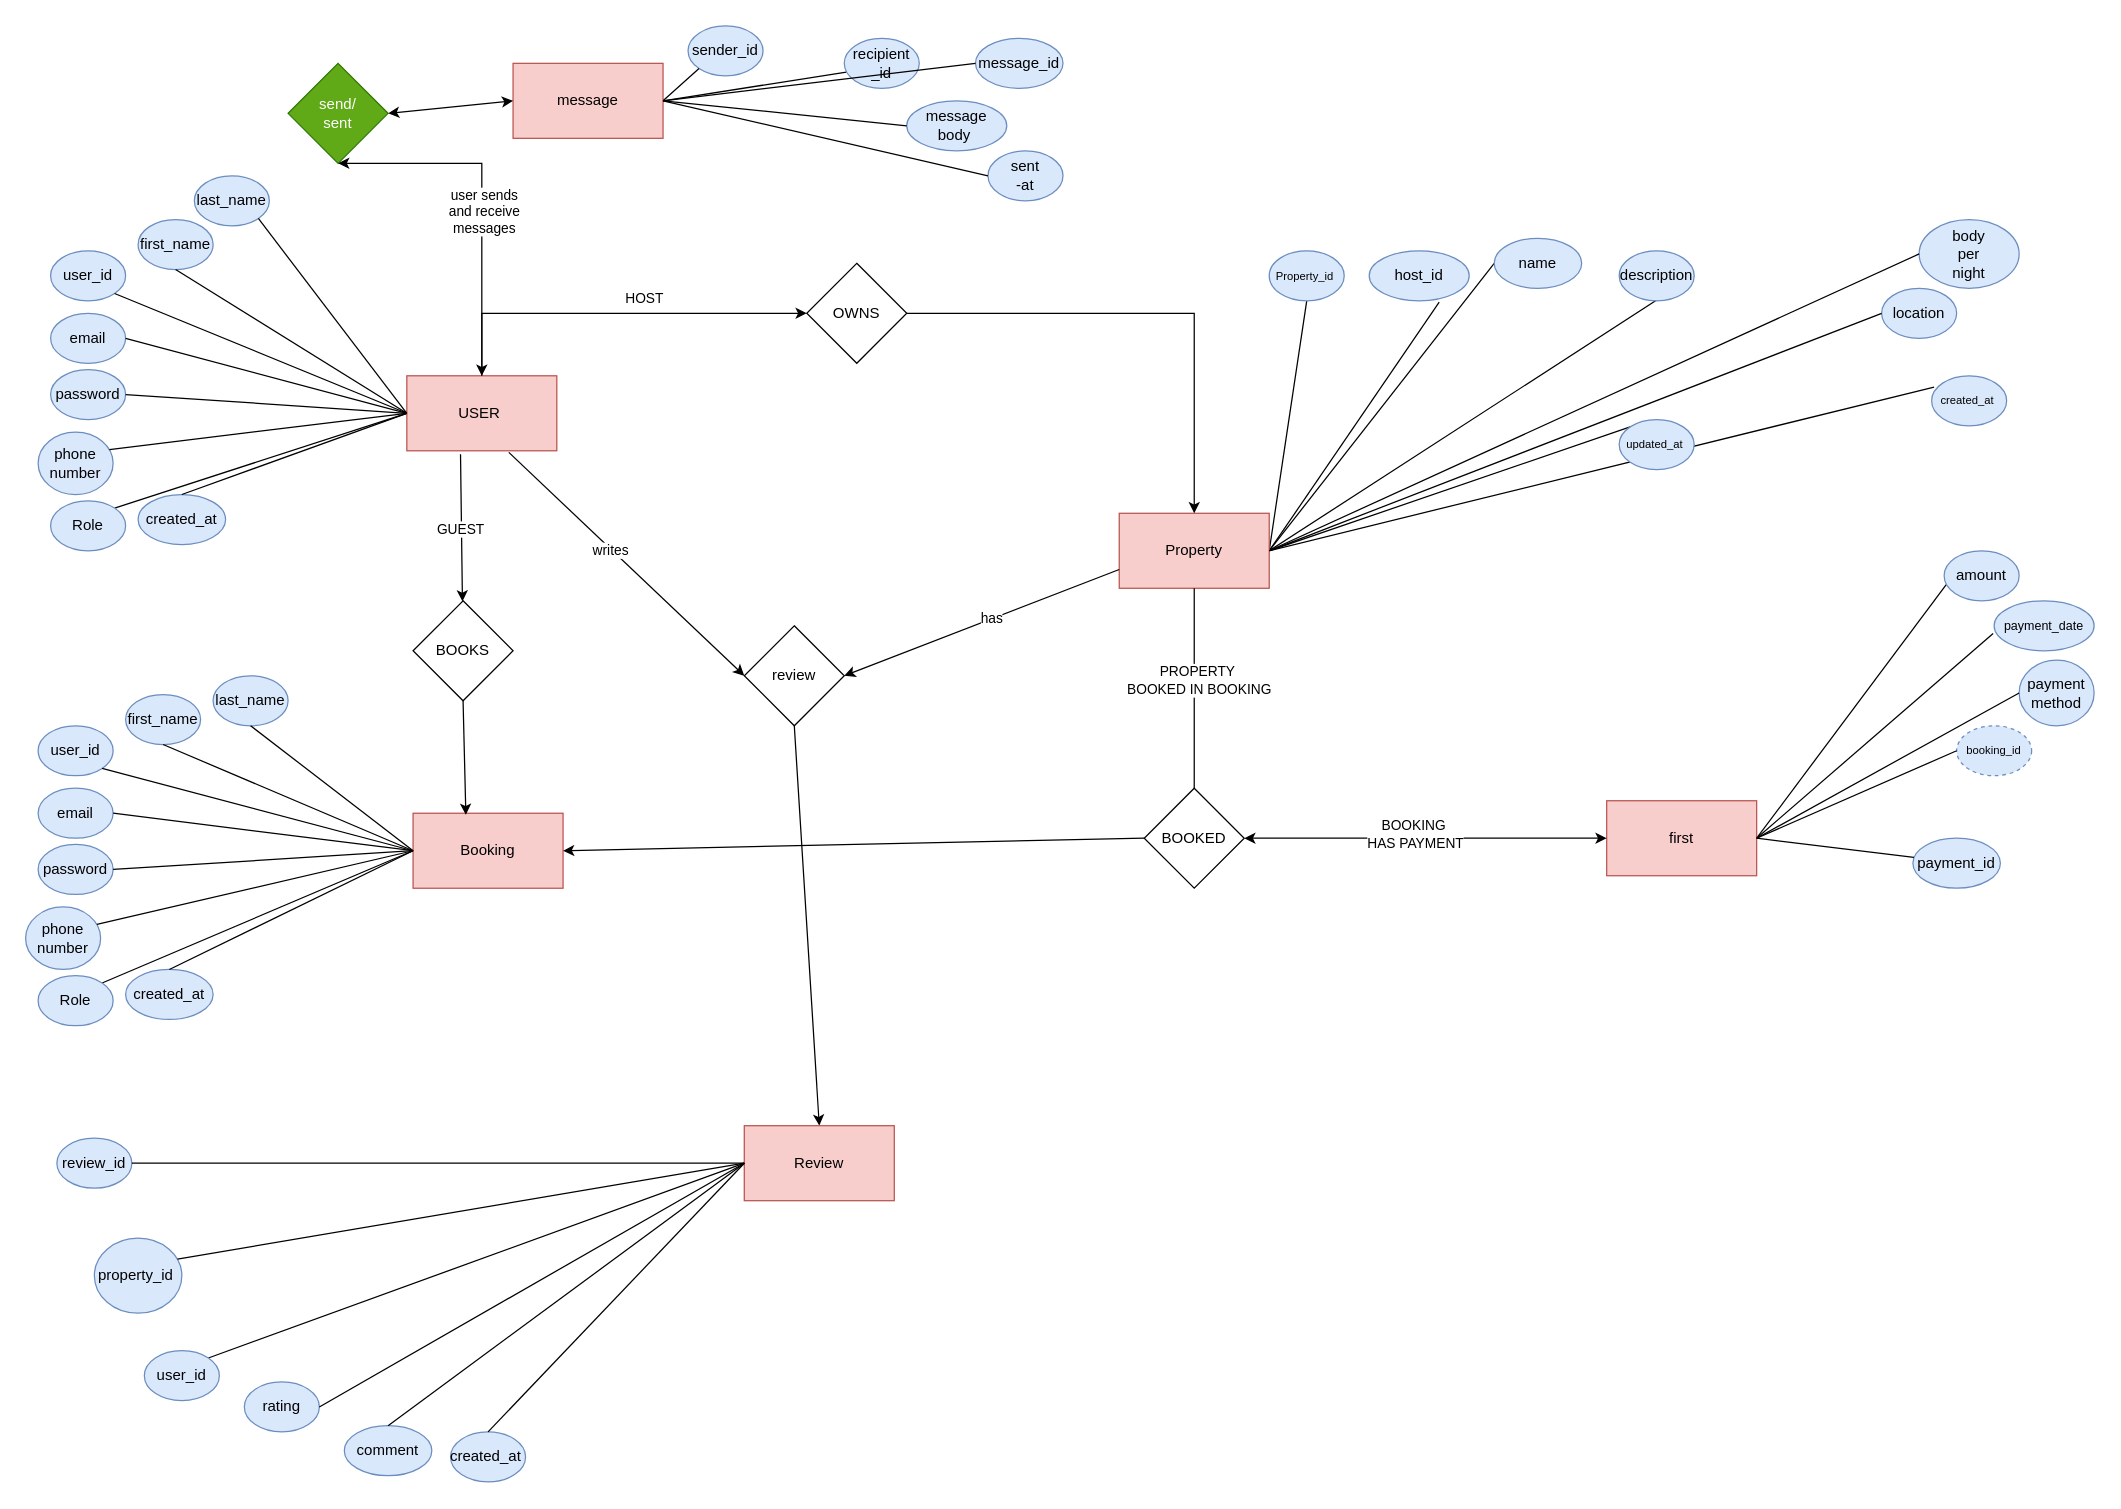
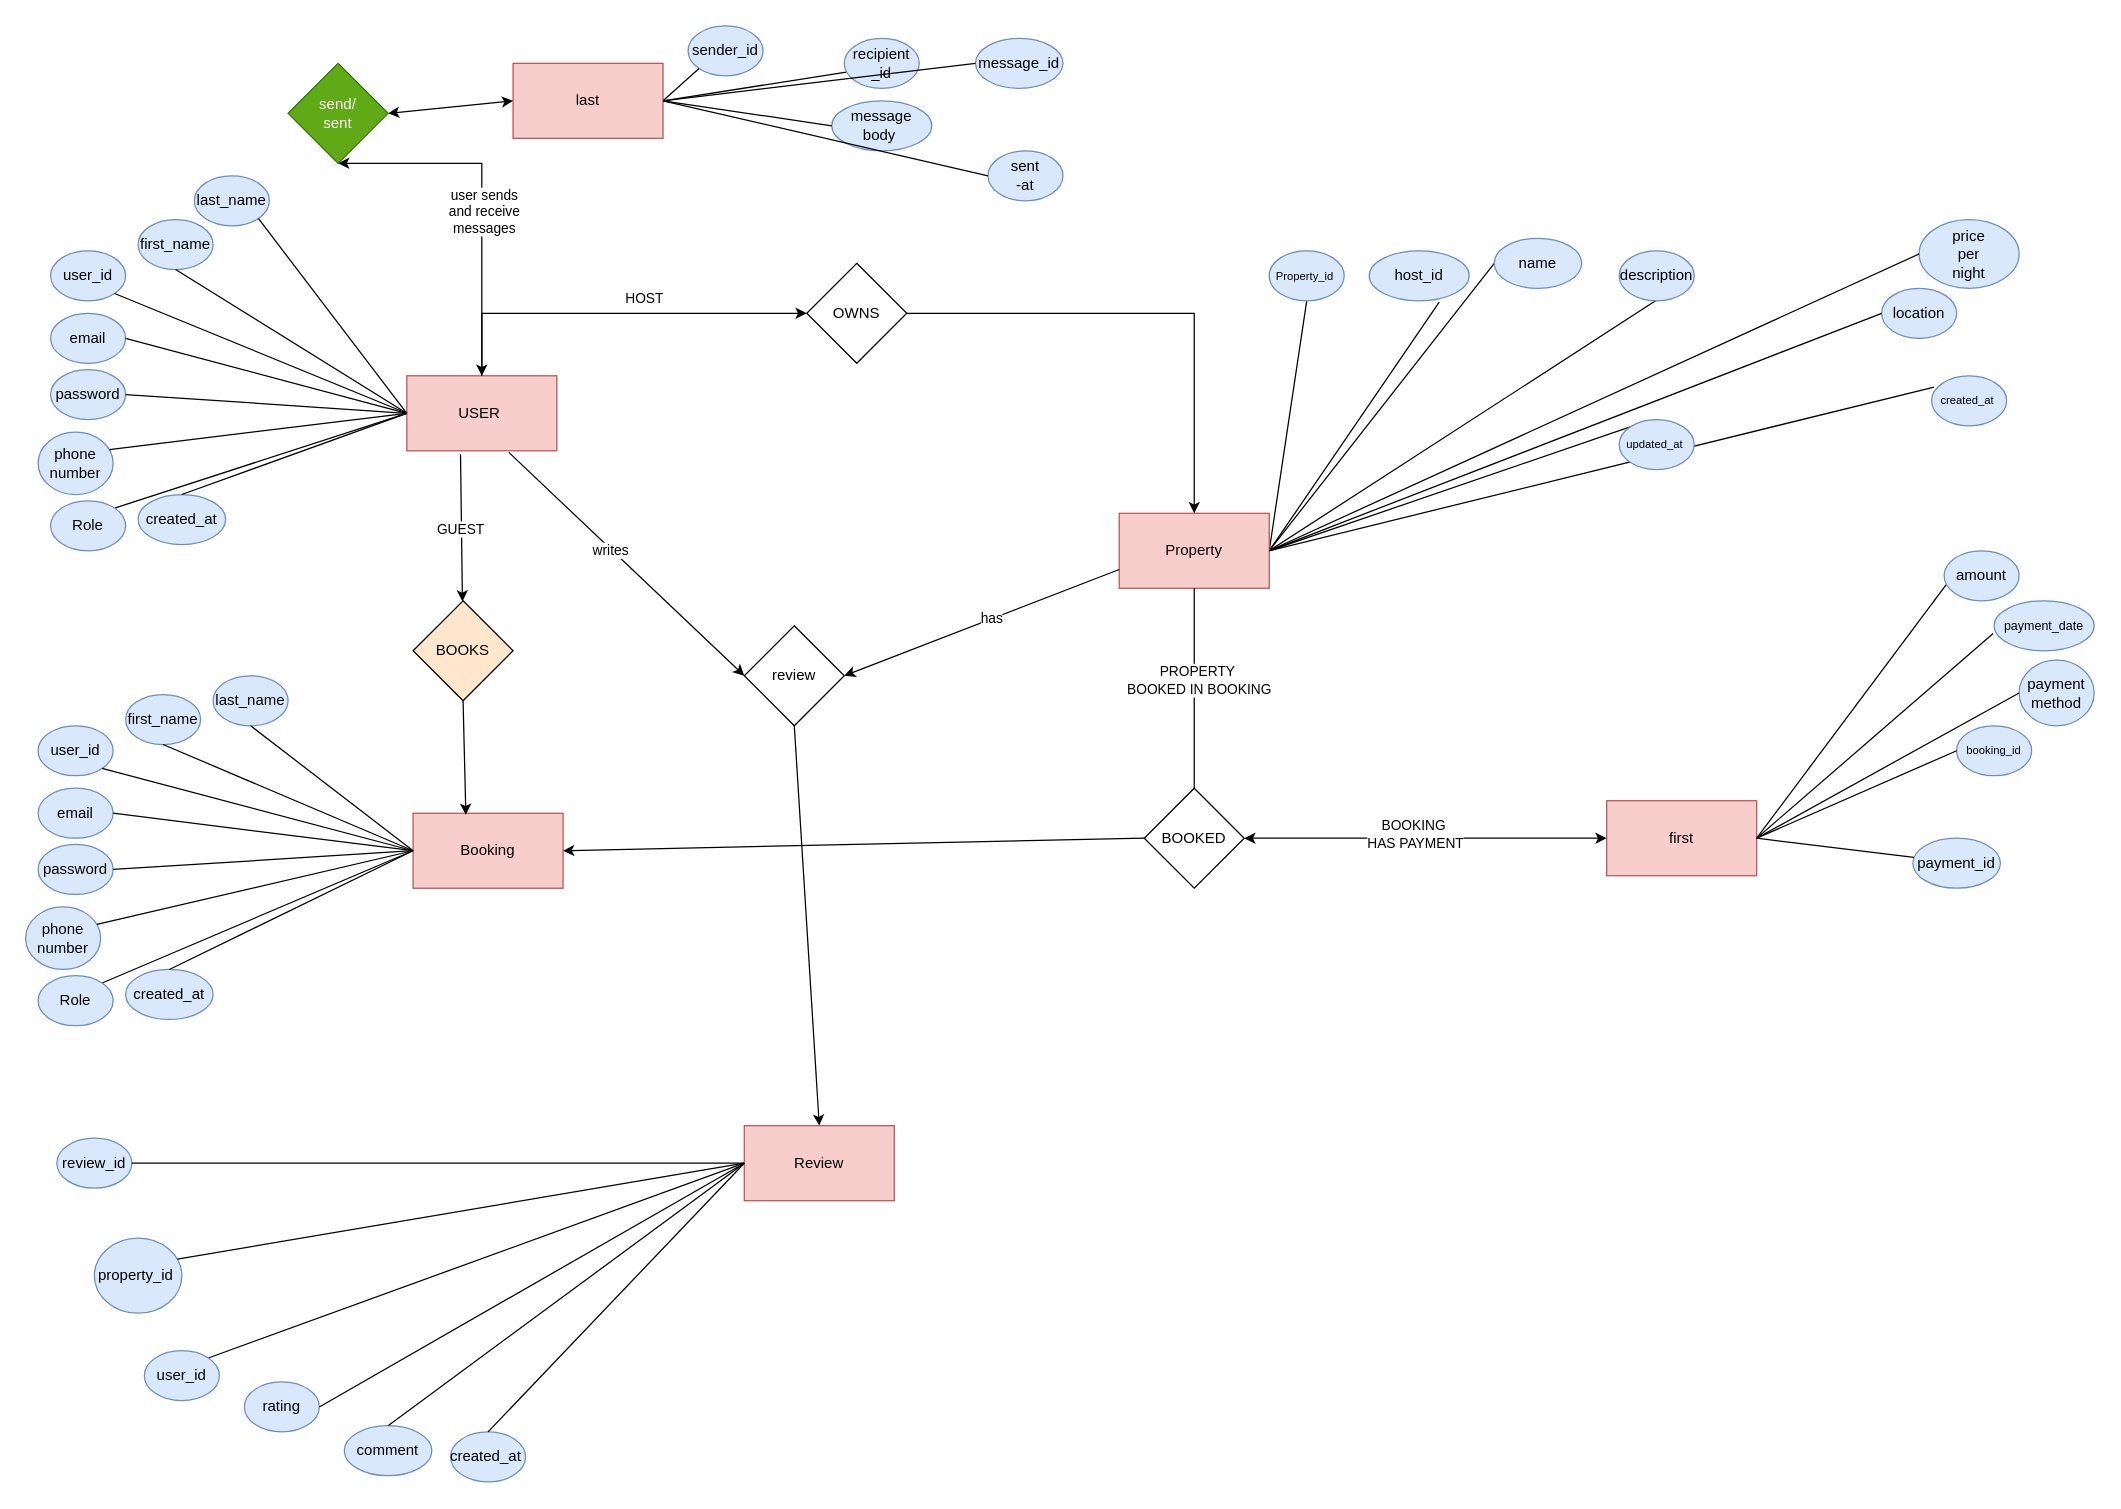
(588, 101) -> (588, 101)
(957, 126) -> (882, 126)
(1969, 254) -> (1969, 254)
(463, 651) -> (463, 651)
(1994, 751) -> (1994, 751)
